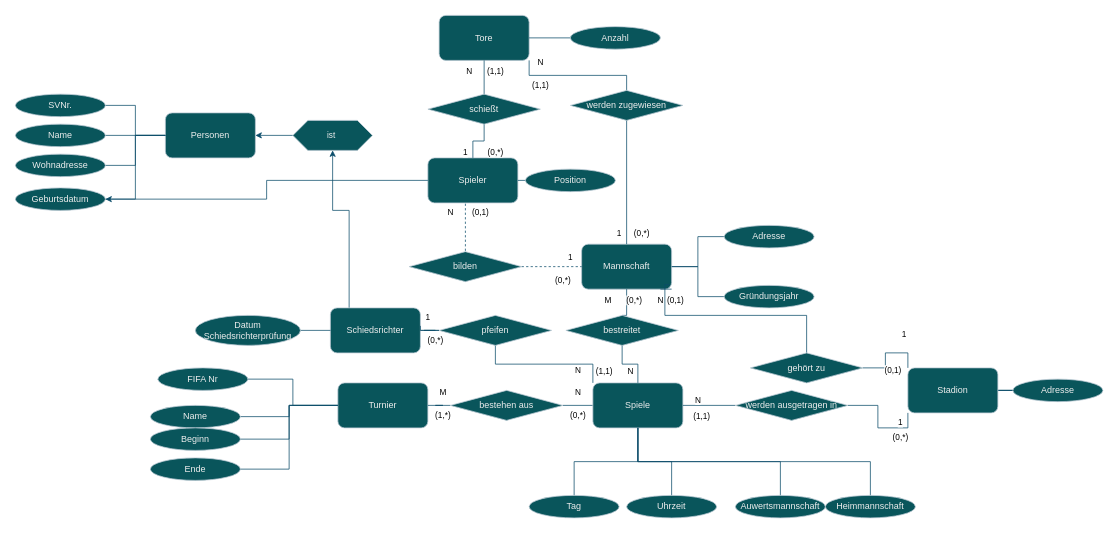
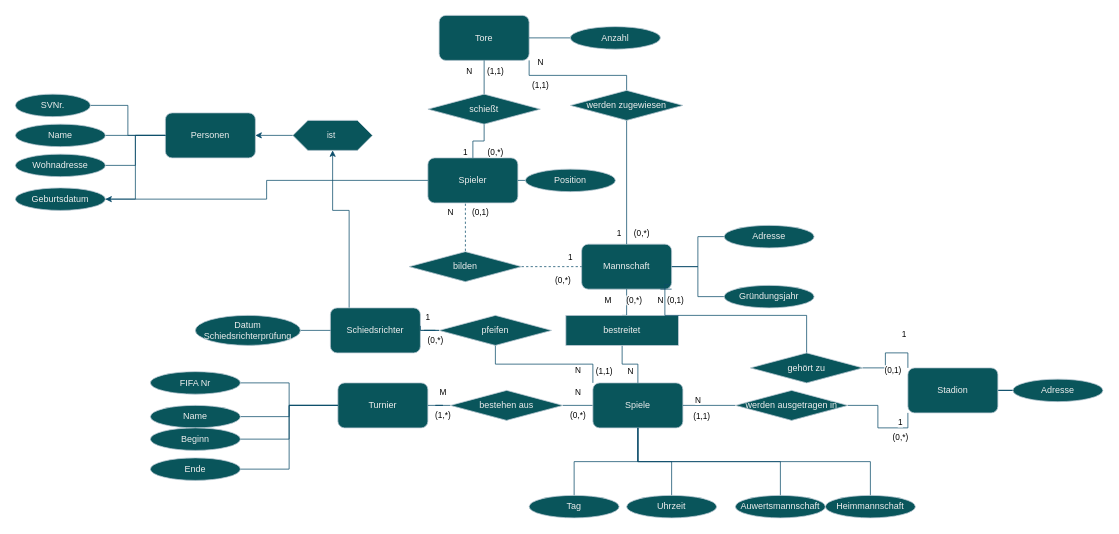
(60, 105) -> (53, 105)
(622, 330) -> (622, 330)
(203, 379) -> (195, 383)
